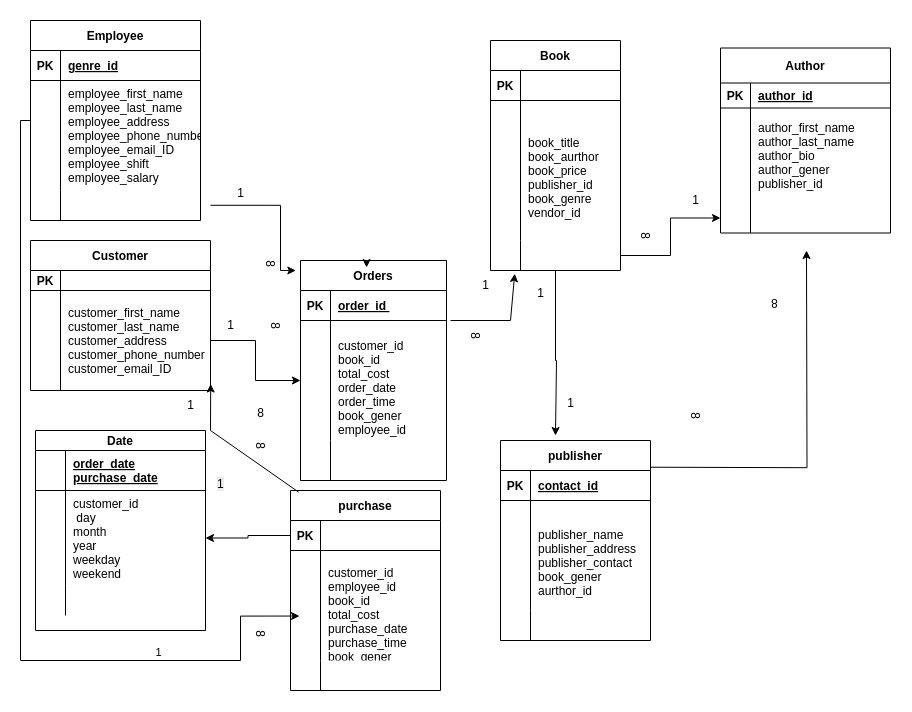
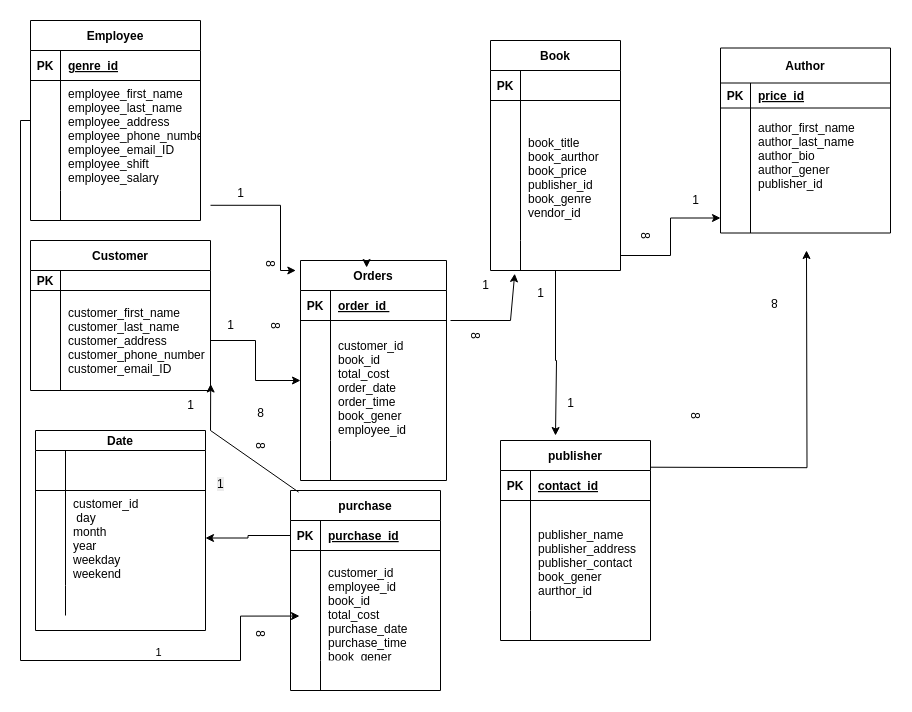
(787, 96) -> (782, 96)
(136, 471) -> none
none -> (381, 536)
